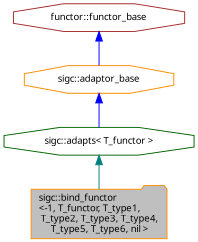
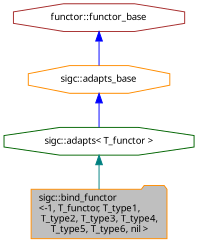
(99, 79) -> (99, 79)
